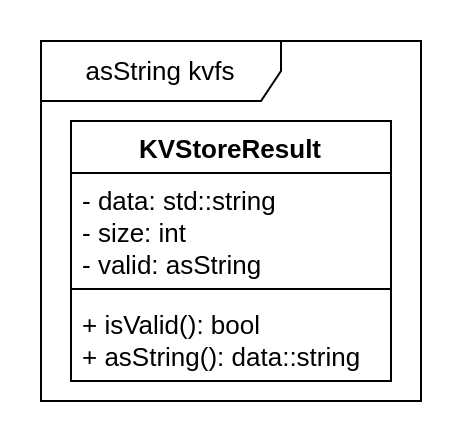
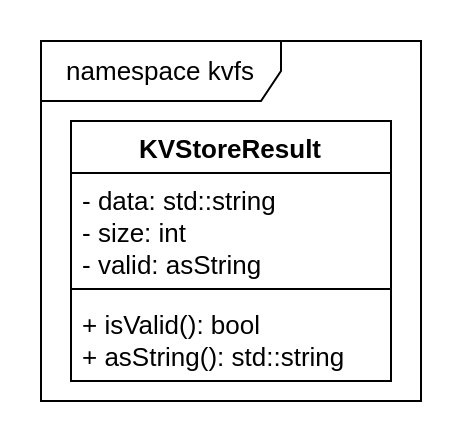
(161, 71) -> (161, 71)
(182, 325) -> (182, 325)
